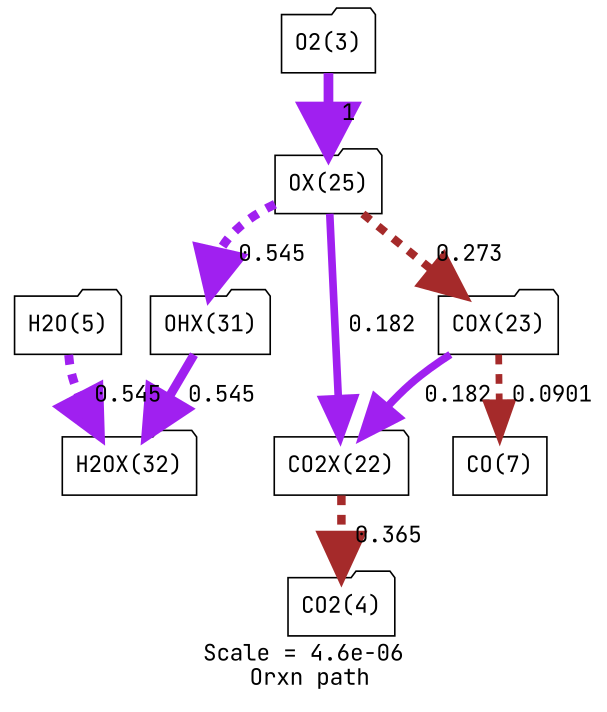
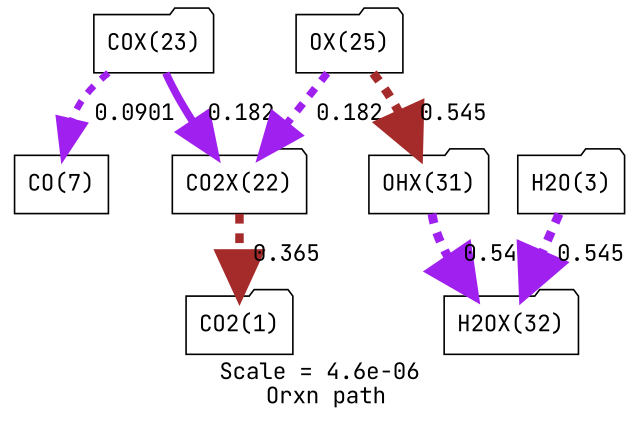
(328, 44) -> none
(243, 224) -> (387, 93)
(398, 242) -> none
(334, 306) -> (307, 99)
(68, 325) -> (571, 184)
(181, 376) -> (438, 237)
(499, 379) -> (86, 95)
(341, 607) -> (239, 325)
